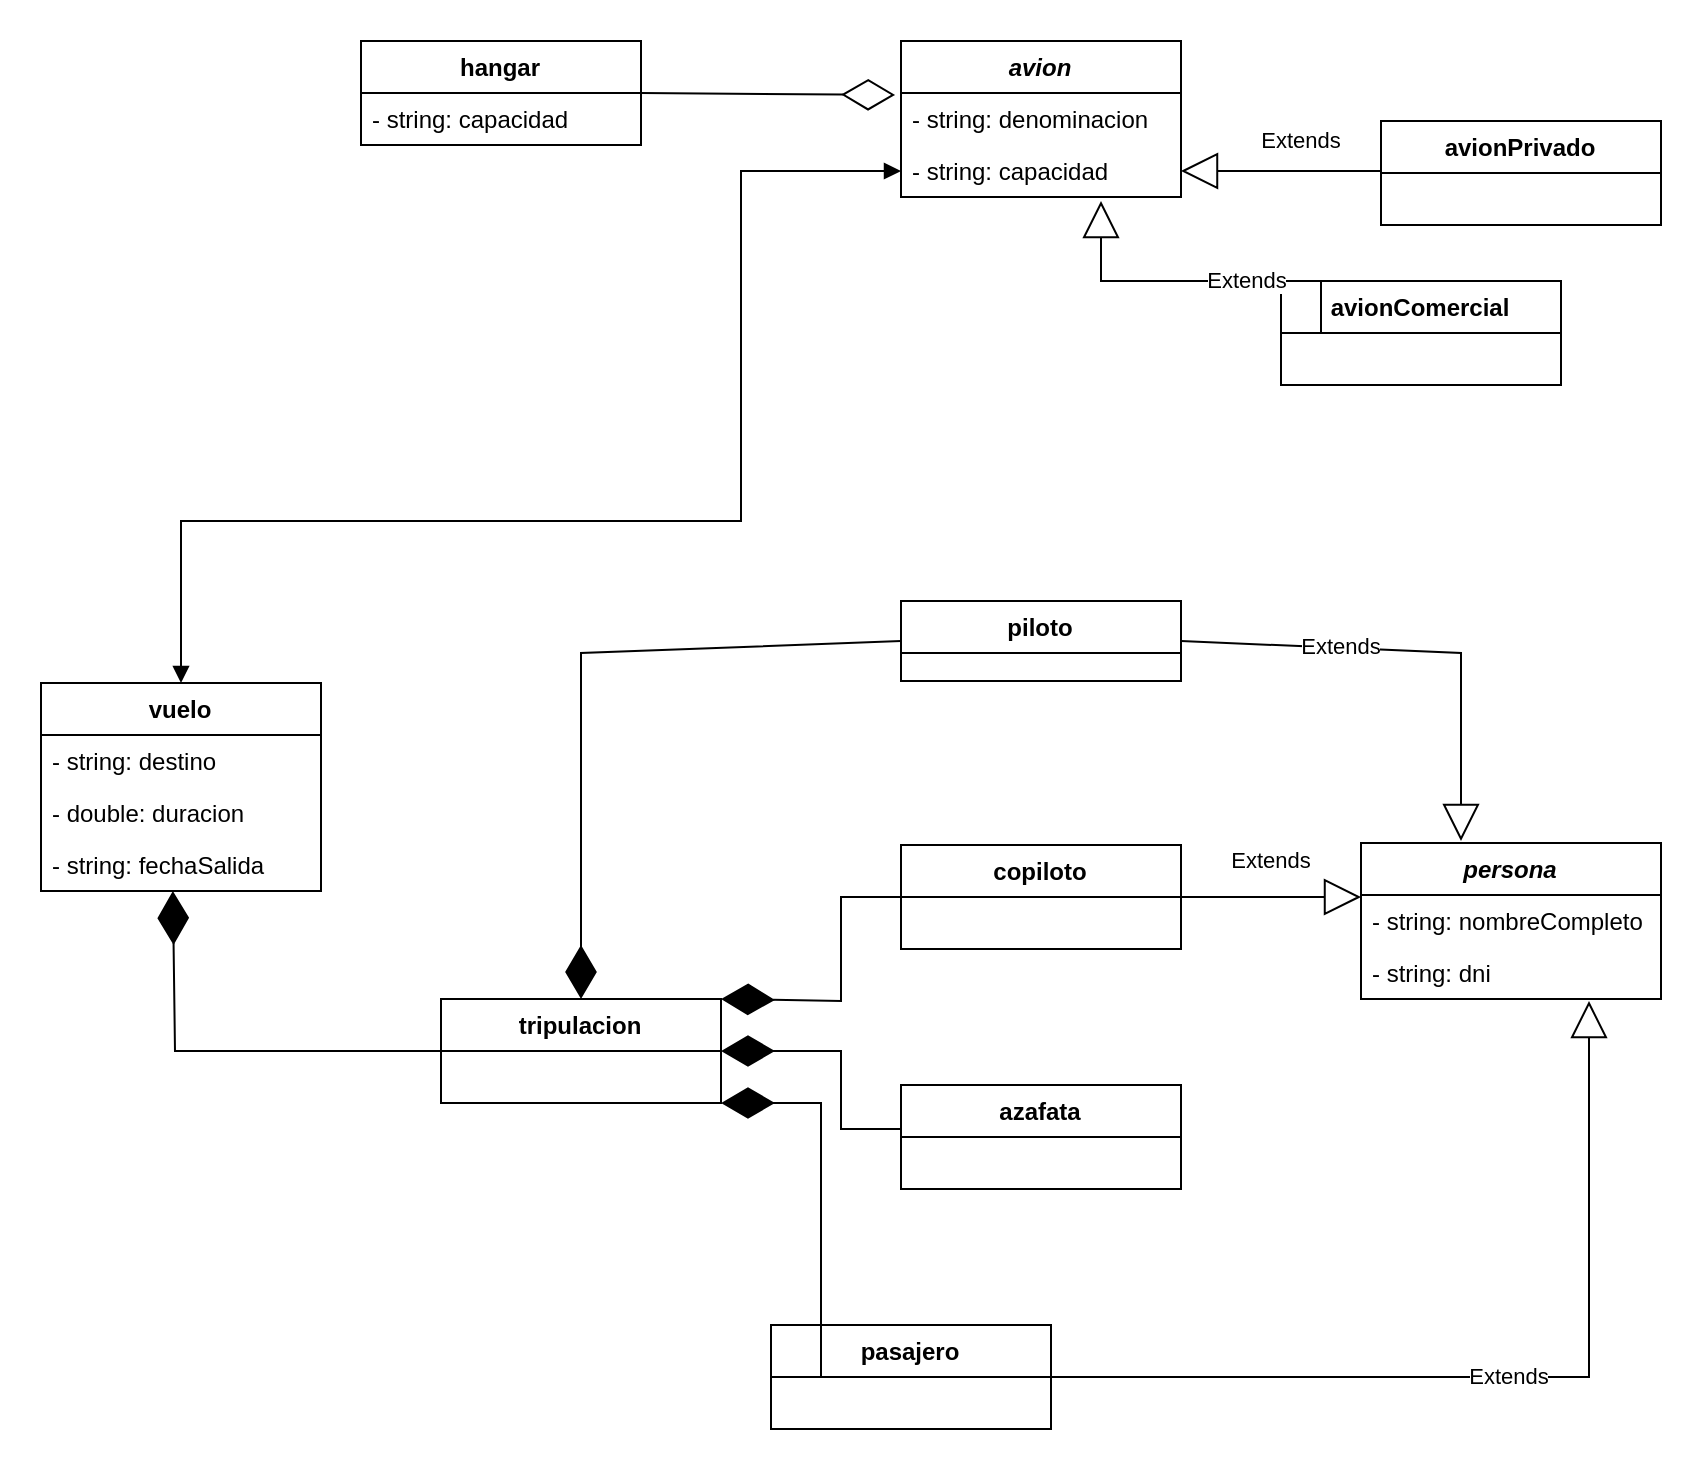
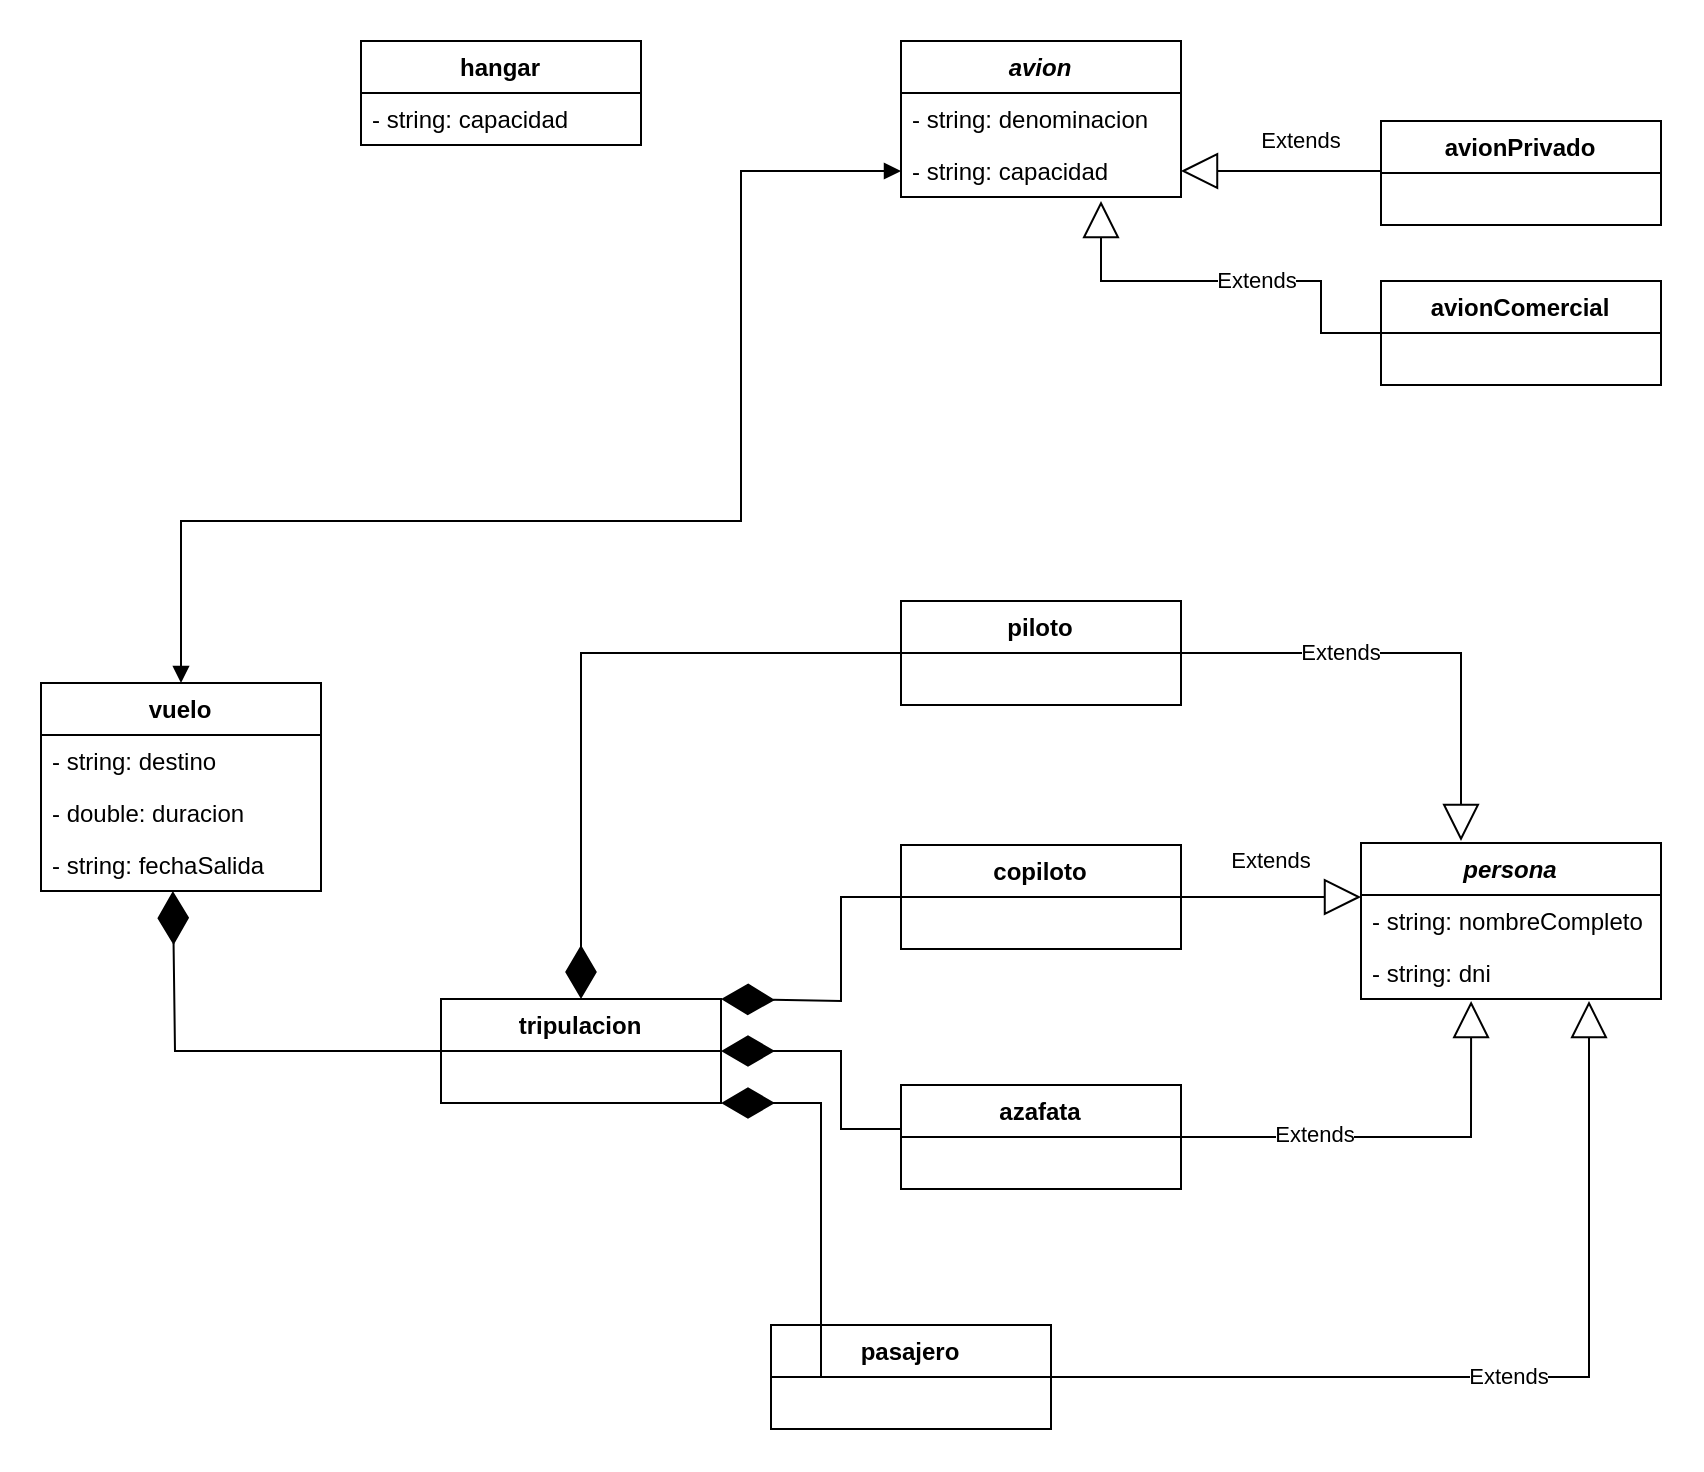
(744, 94) -> none
(1421, 333) -> (1521, 333)
(1041, 641) -> (1041, 653)
none -> (1430, 1137)
